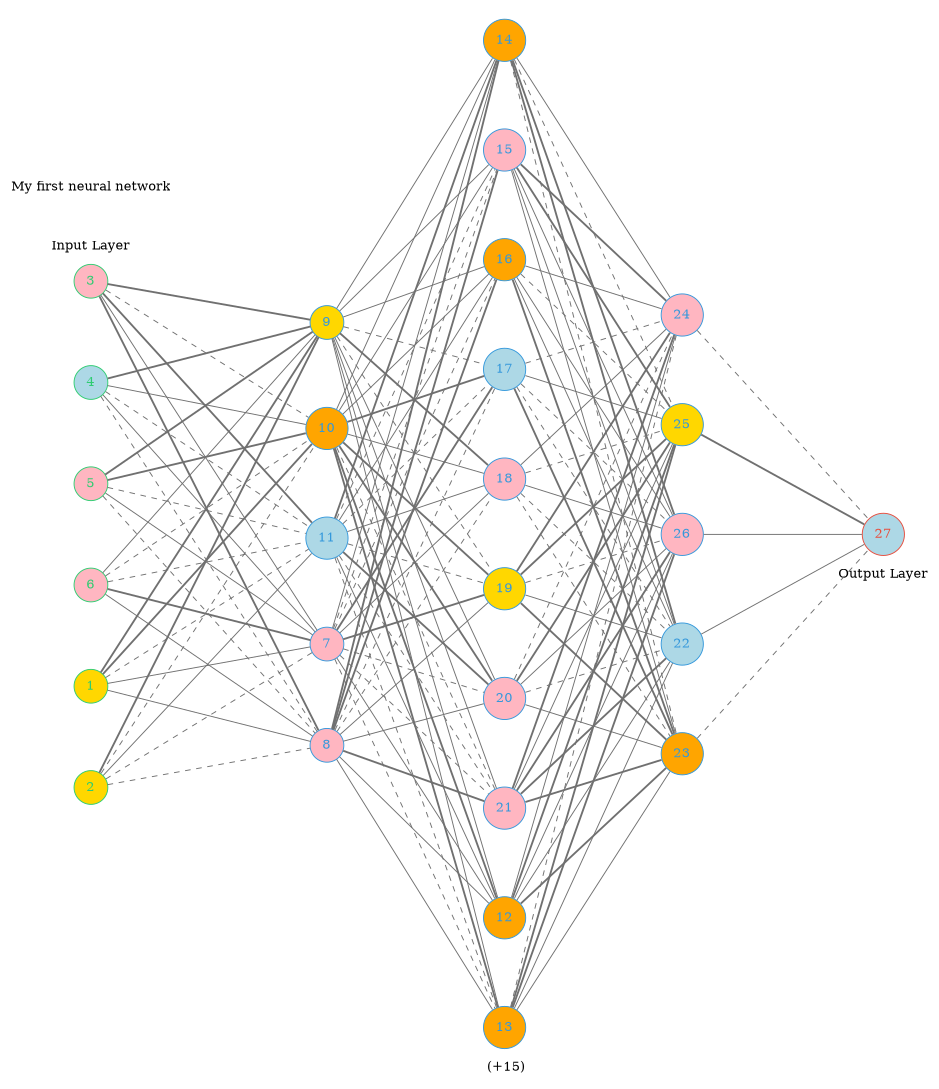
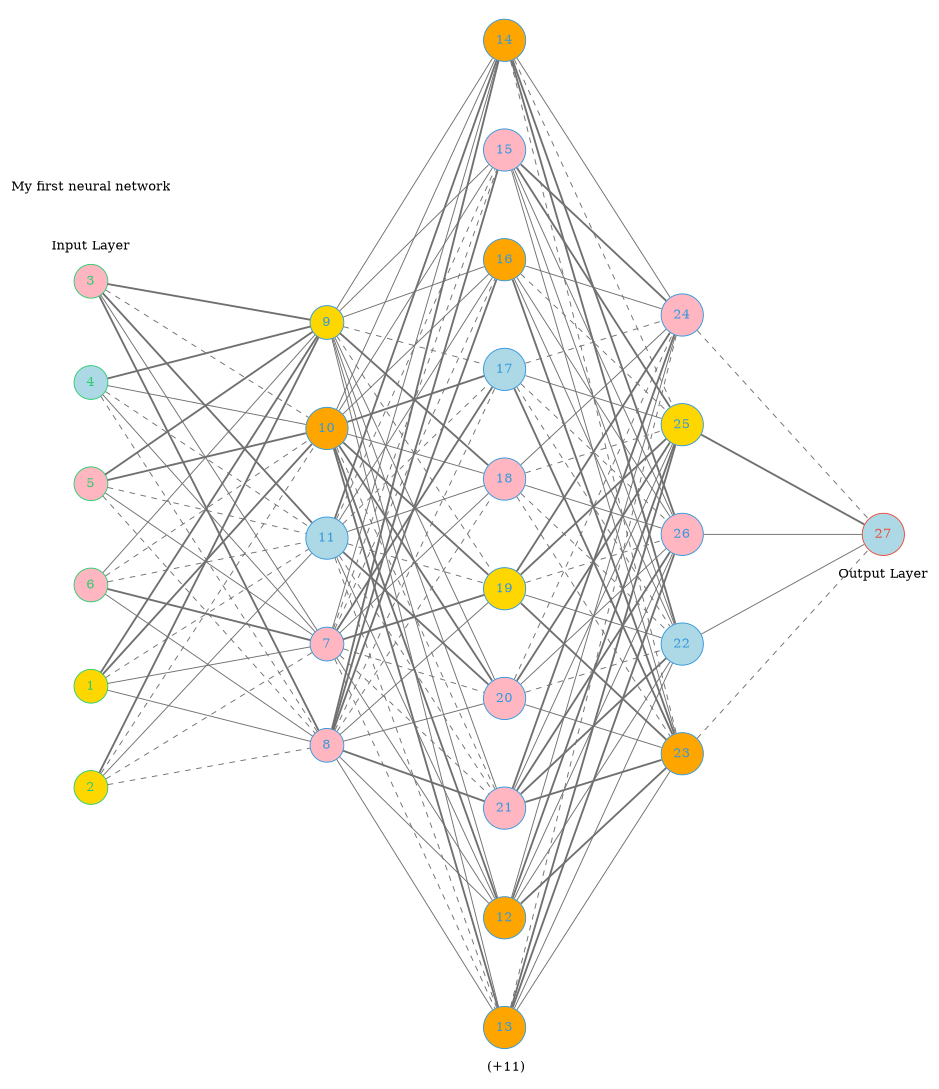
(504, 1067) -> (504, 1067)
